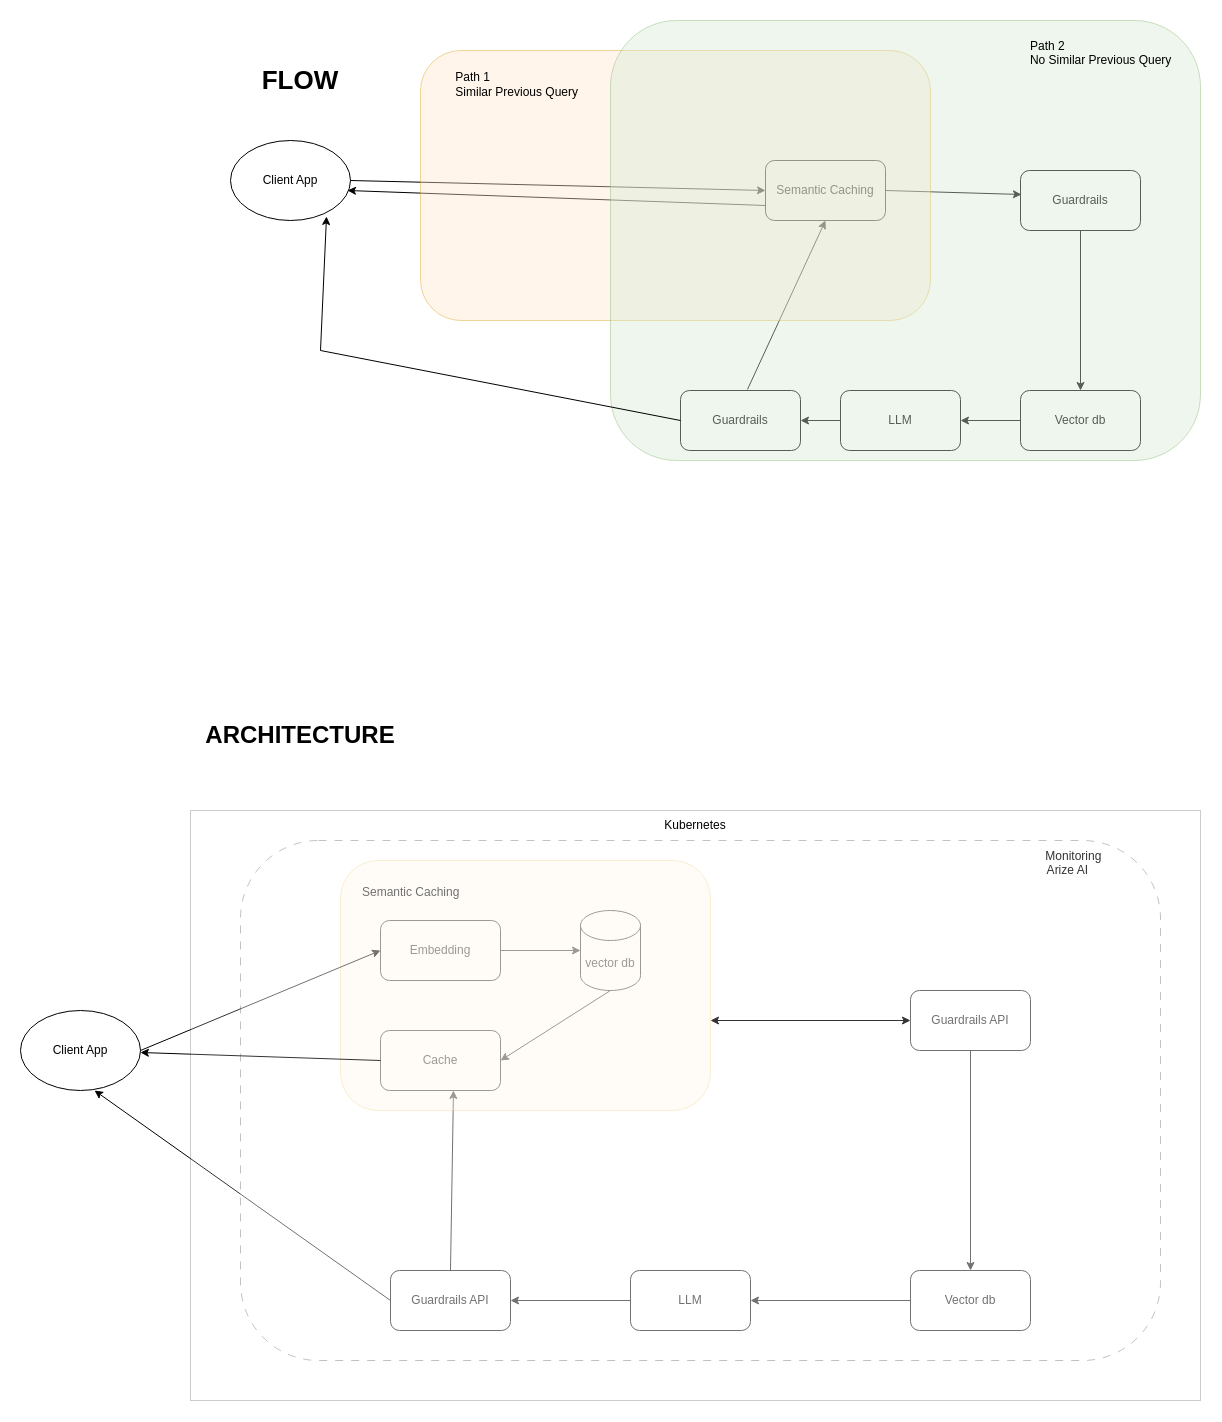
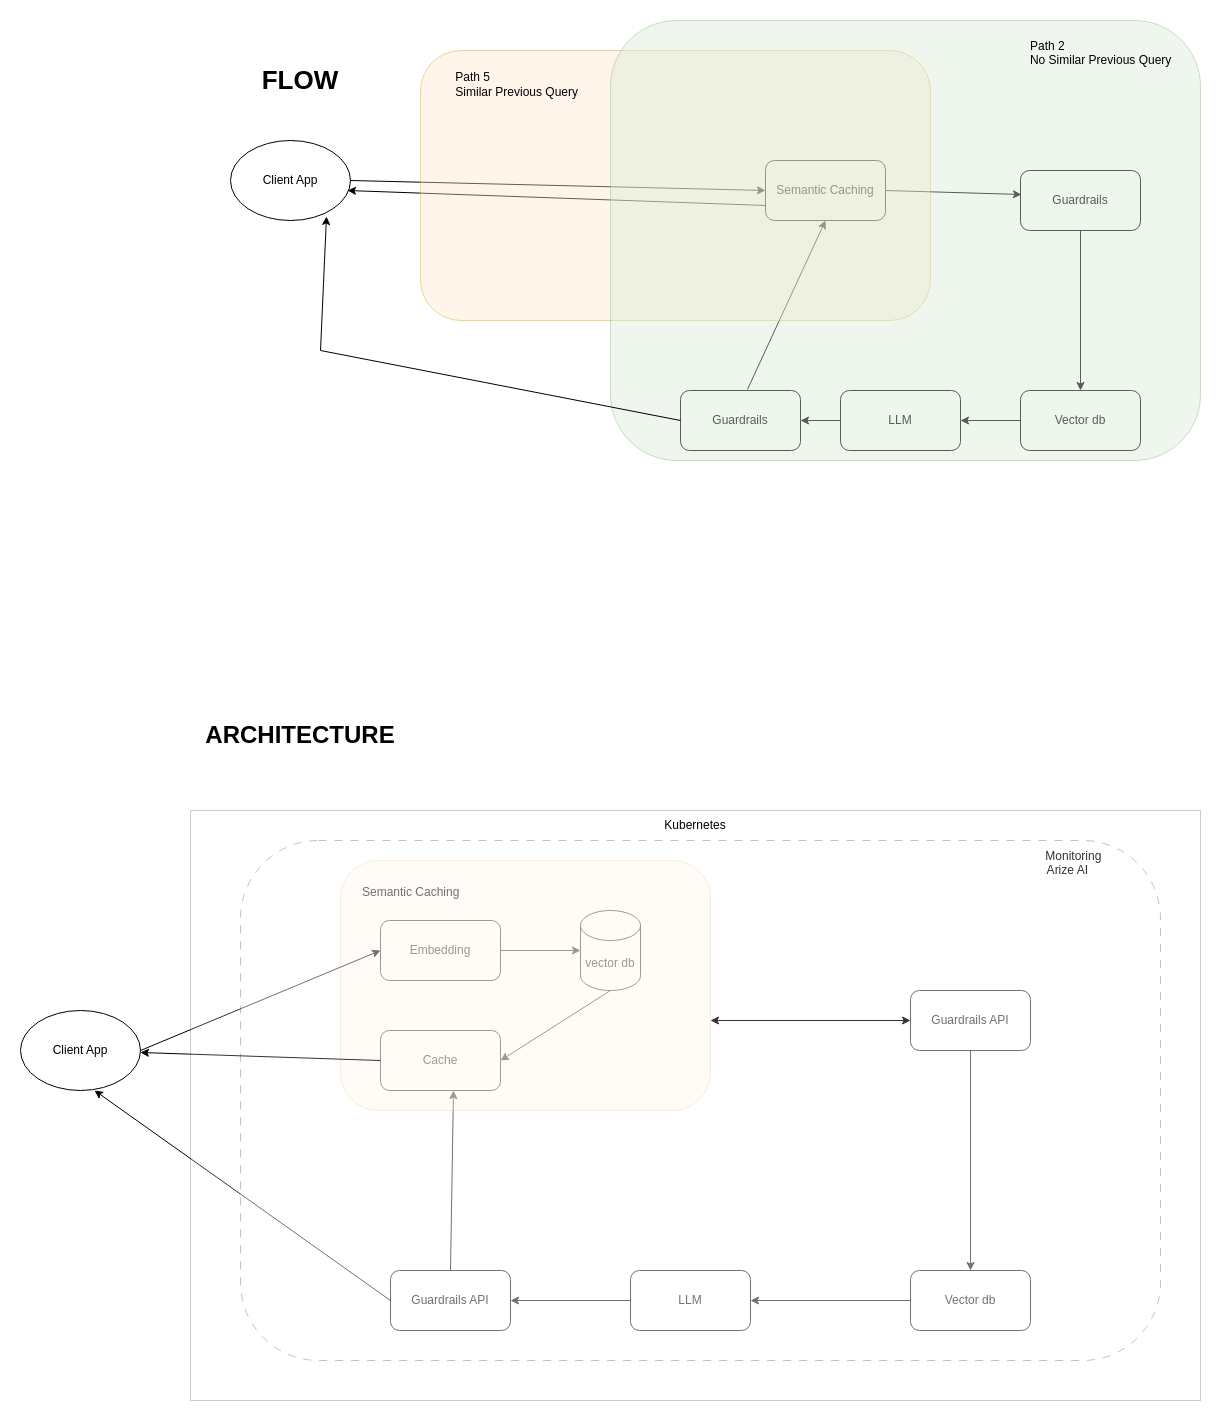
(487, 186) -> (487, 186)
